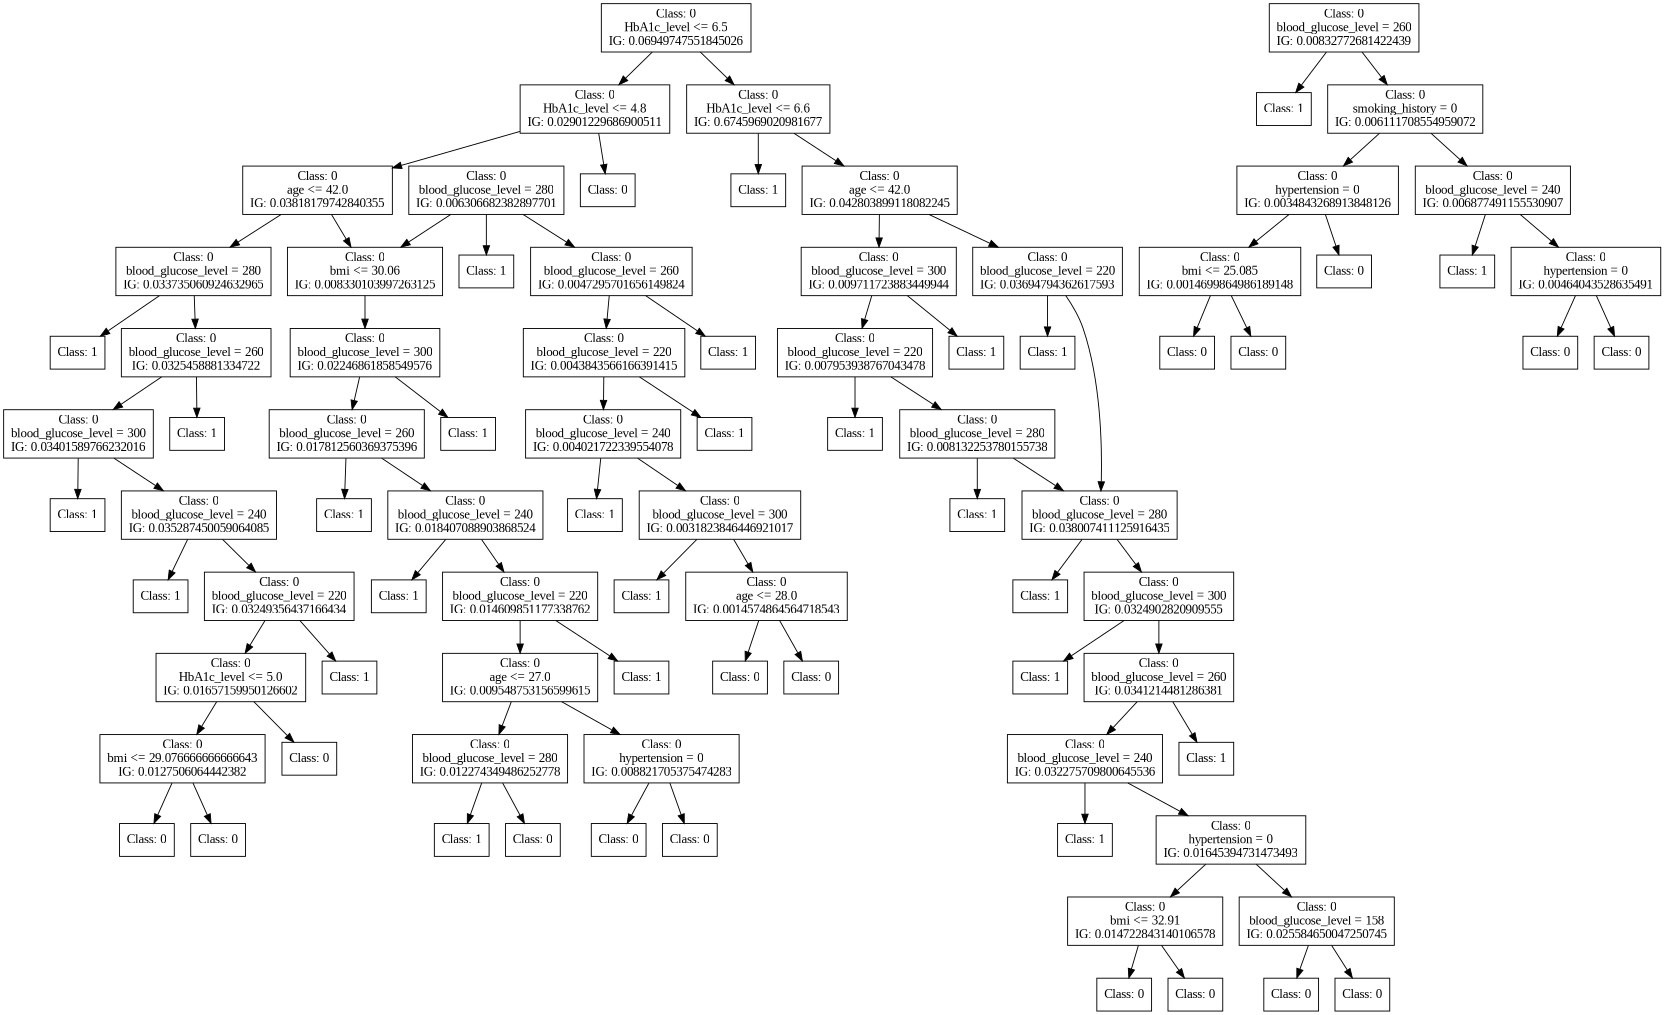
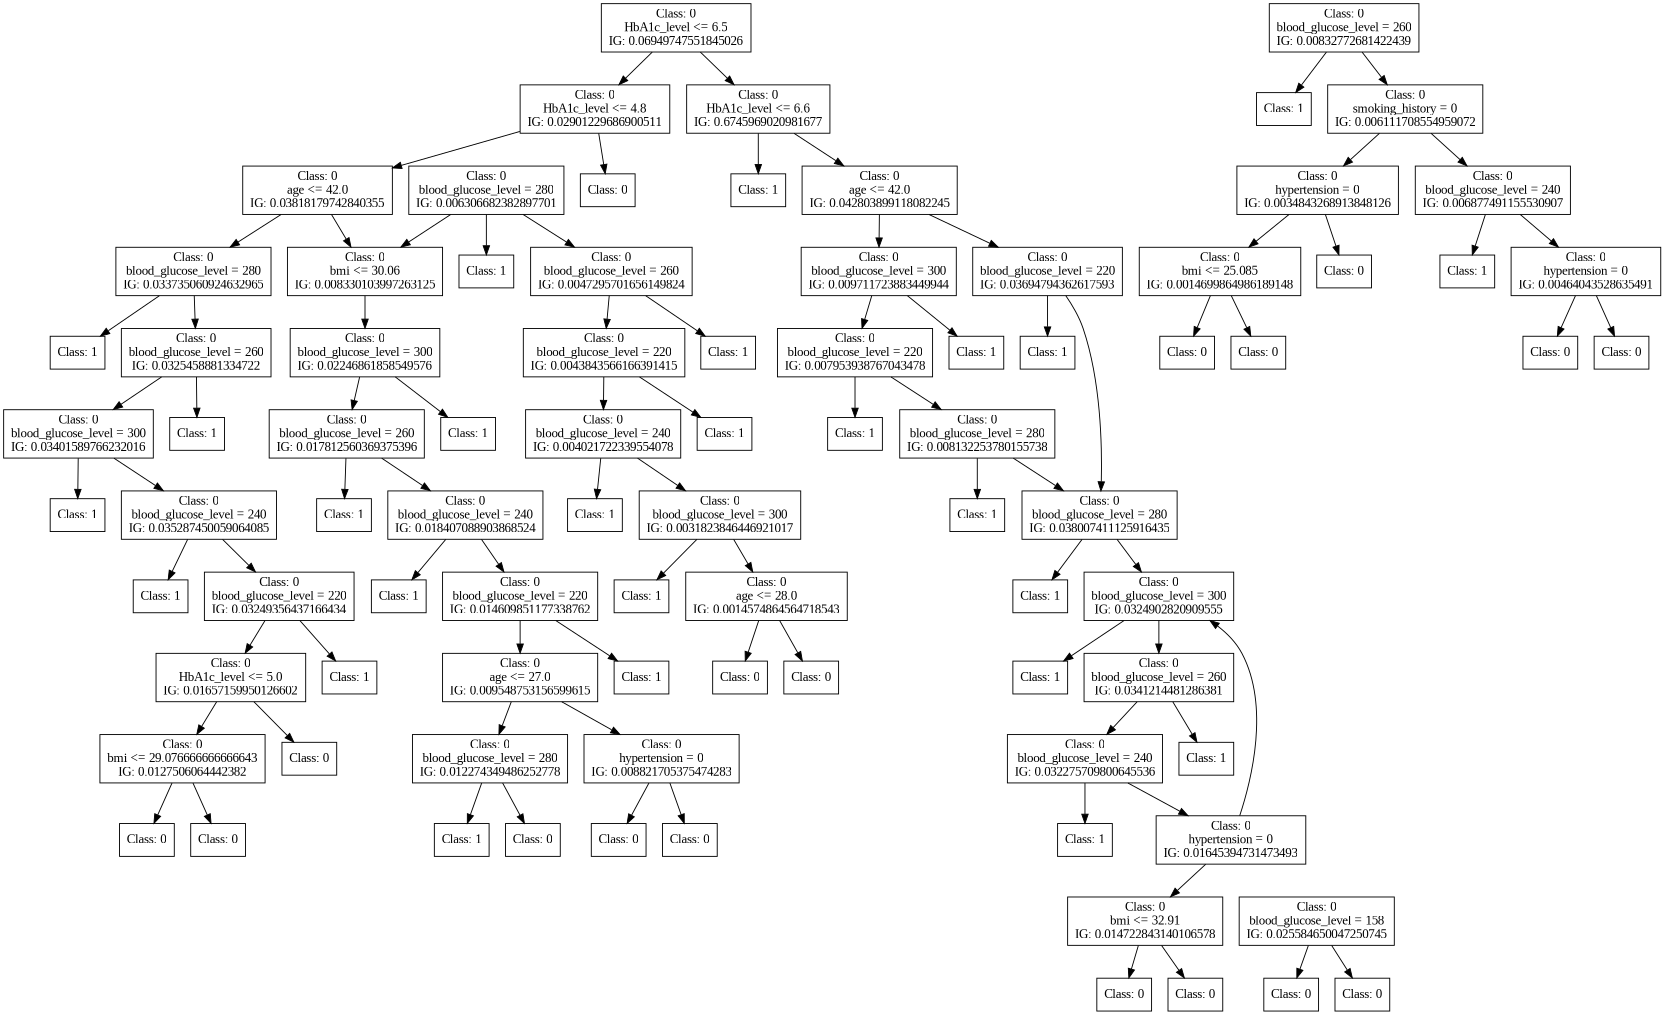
(1270, 877) -> (1257, 716)
